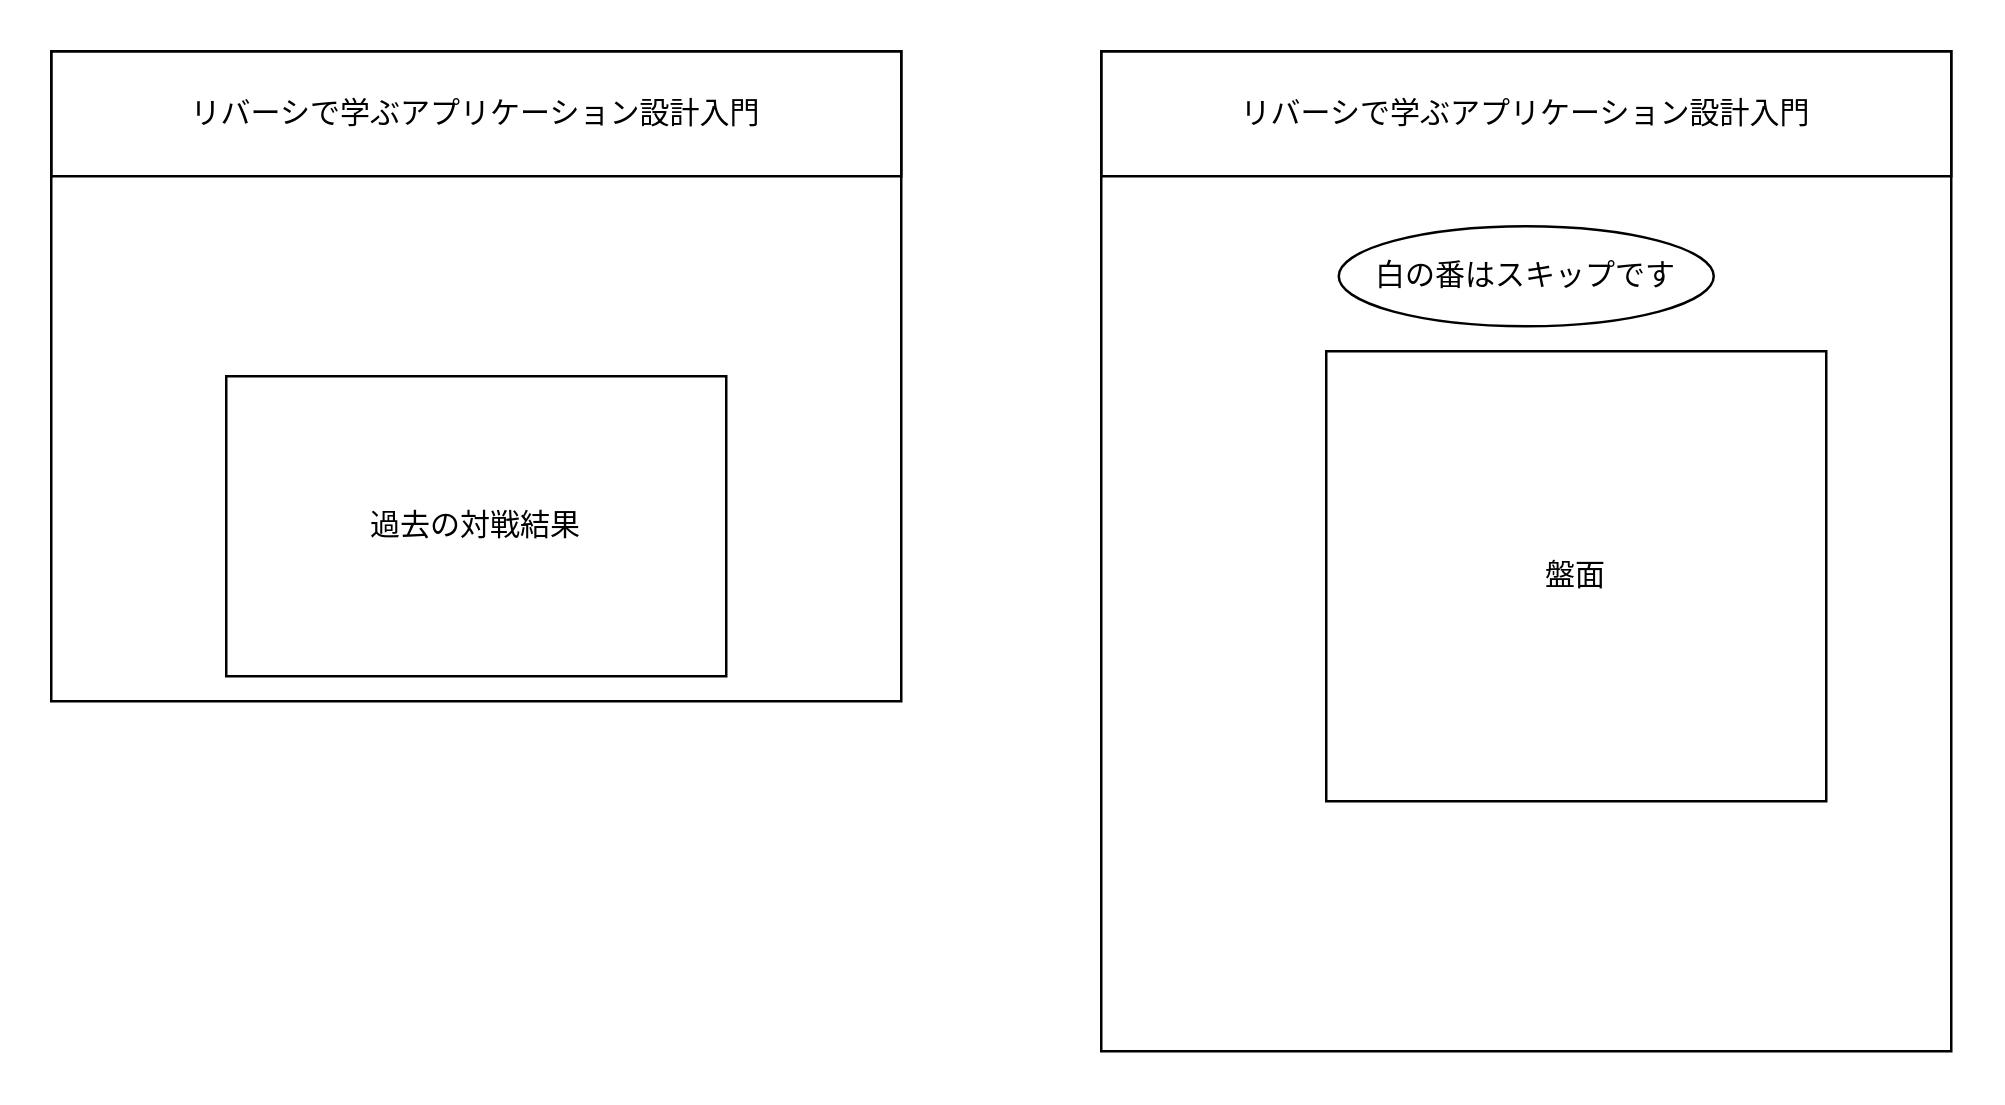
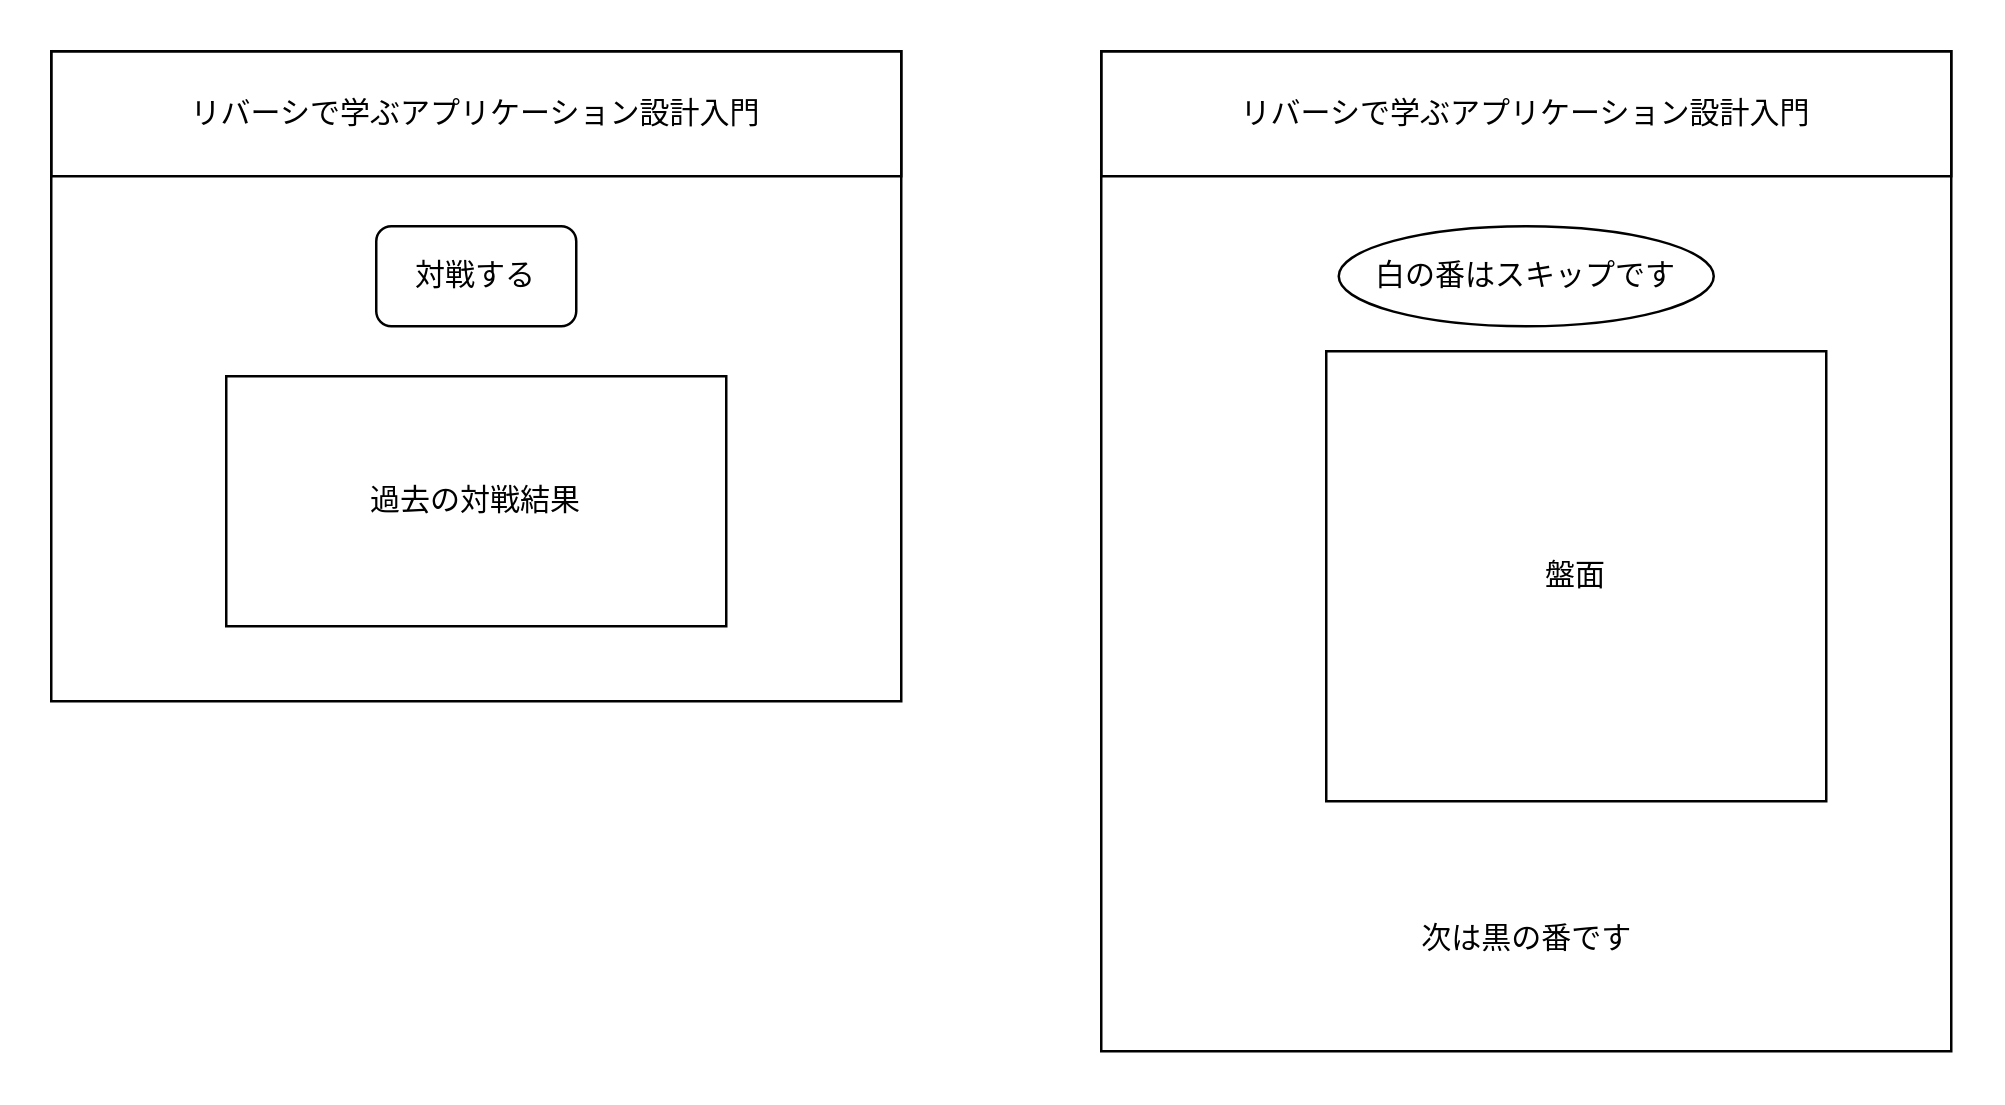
none -> (476, 276)
(476, 526) -> (476, 501)
none -> (1526, 939)
